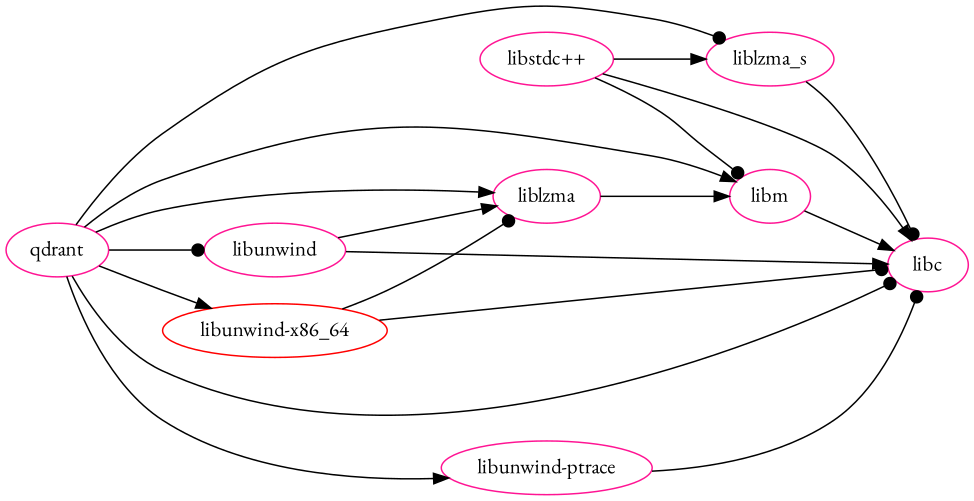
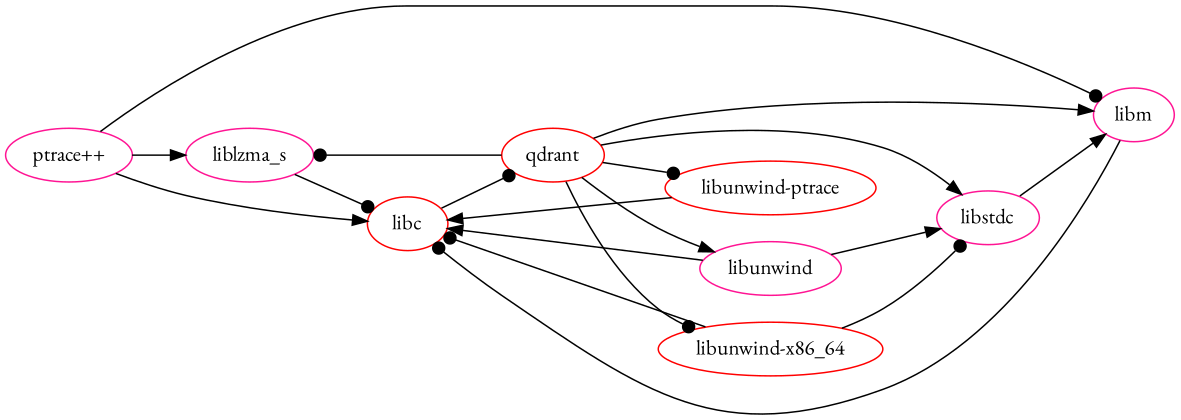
(547, 59) -> (69, 155)
(547, 196) -> (988, 218)
(842, 228) -> (817, 408)
(57, 250) -> (553, 155)
(150, 250) -> (638, 217)
(928, 265) -> (408, 224)
(148, 285) -> (614, 262)
(464, 411) -> (472, 193)
(814, 432) -> (567, 208)
(209, 444) -> (635, 167)
(547, 468) -> (771, 188)
